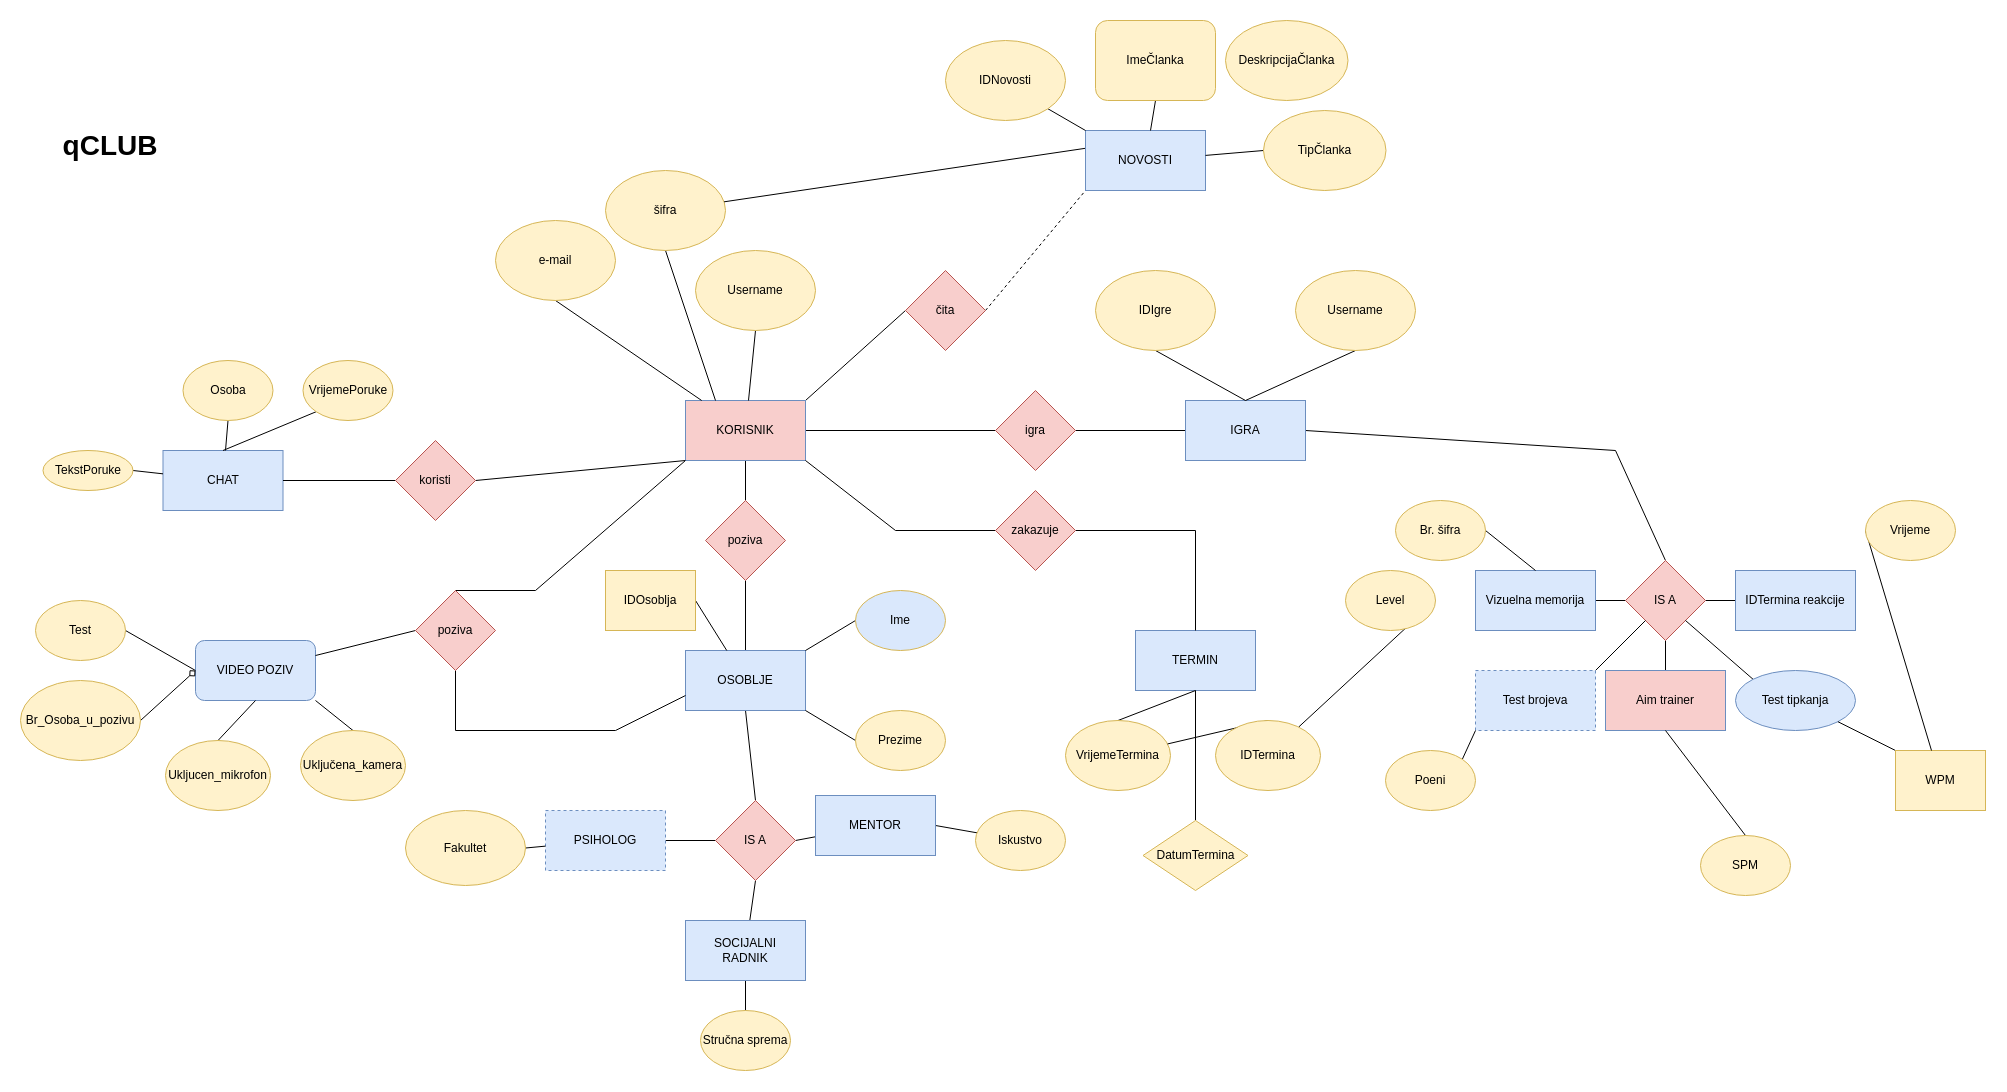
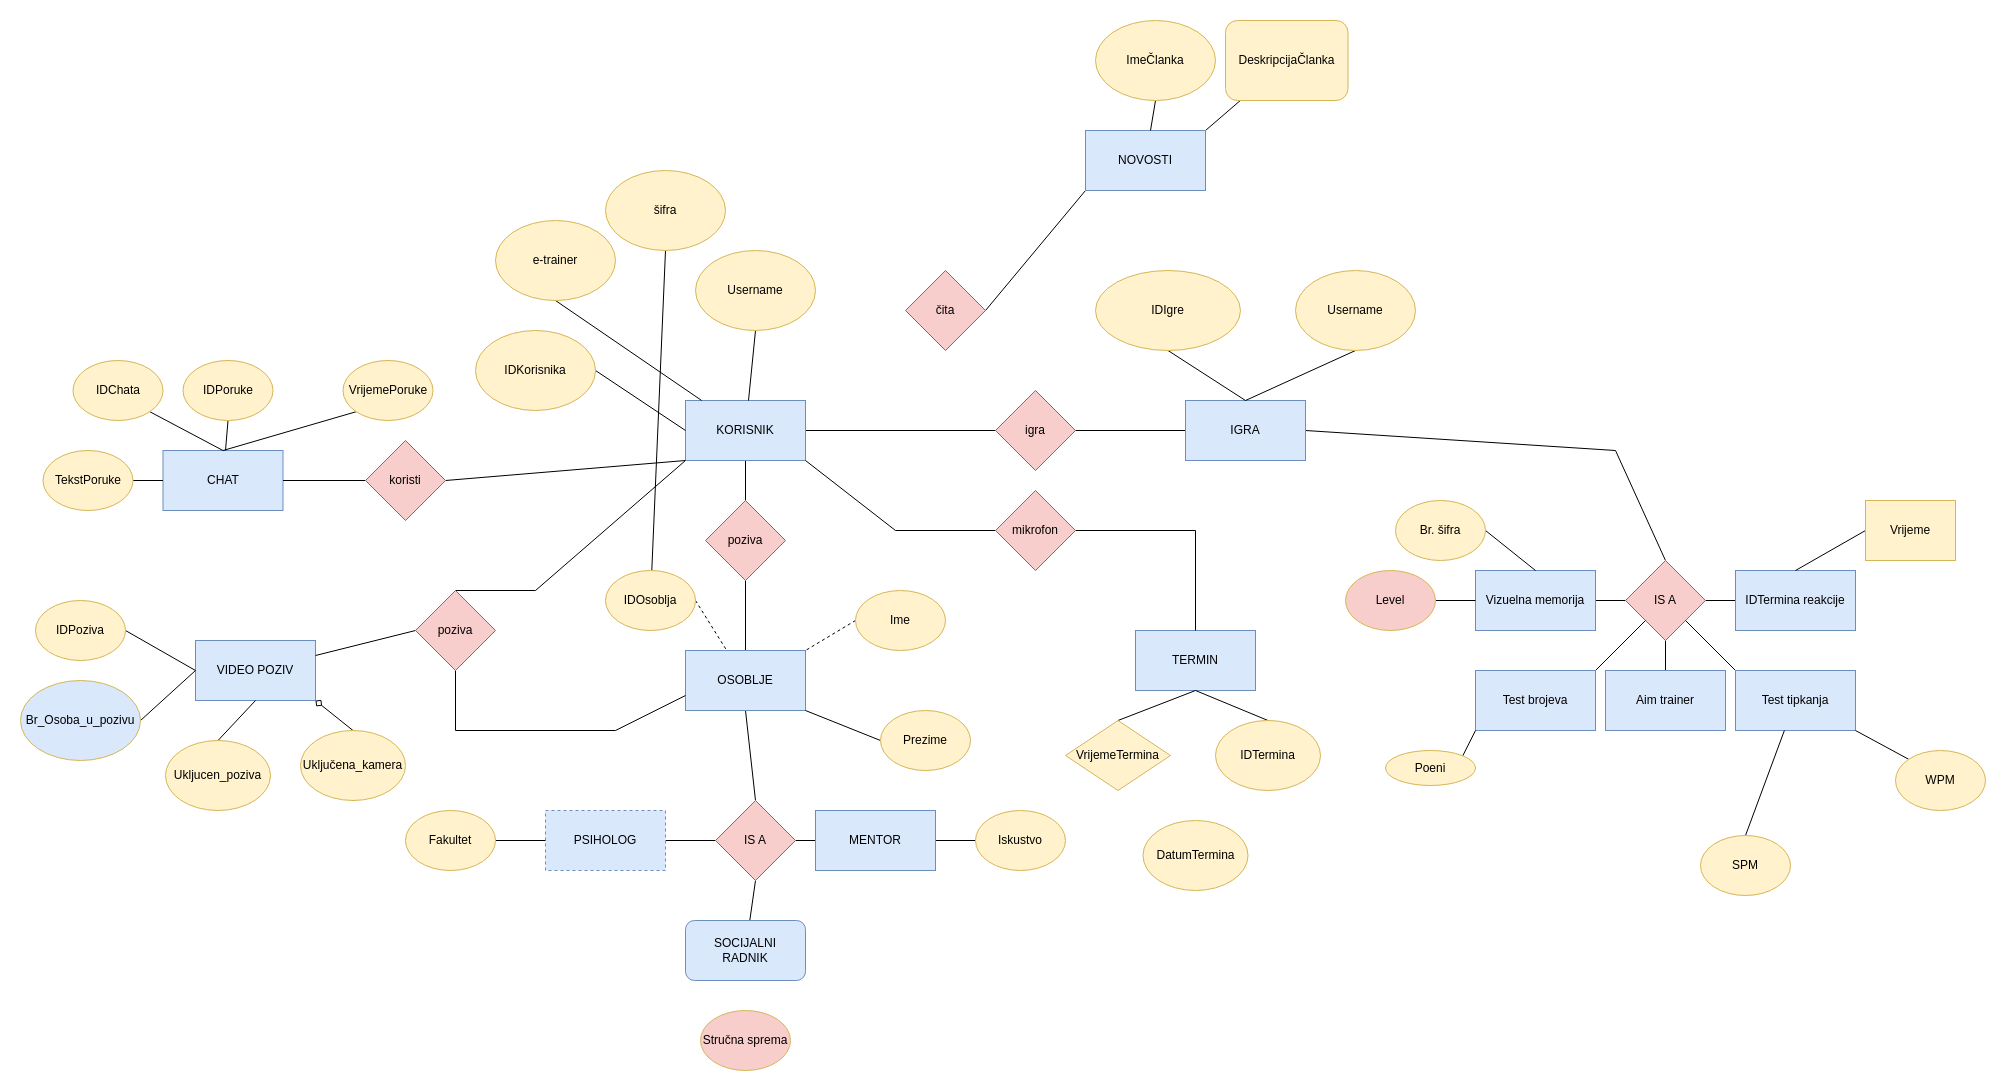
(1156, 61) -> (1156, 61)
(1287, 61) -> (1287, 61)
(1006, 81) -> none
(1066, 119) -> none
(111, 146) -> none
(1325, 151) -> none
(1235, 153) -> none
(905, 175) -> (1223, 116)
(1036, 250) -> (1036, 250)
(556, 261) -> (556, 261)
(1156, 311) -> (1168, 311)
(691, 326) -> (659, 410)
(856, 356) -> none
none -> (536, 371)
none -> (118, 391)
(229, 391) -> (229, 391)
(348, 391) -> (388, 391)
none -> (641, 401)
none -> (186, 431)
(746, 431) -> (746, 431)
(88, 471) -> (88, 481)
(436, 481) -> (406, 481)
(1036, 531) -> (1036, 531)
(1911, 531) -> (1911, 531)
(651, 601) -> (651, 601)
(1391, 601) -> (1391, 601)
(901, 621) -> (901, 621)
(711, 626) -> (711, 626)
(81, 631) -> (81, 631)
(831, 635) -> (831, 635)
(1898, 640) -> (1831, 551)
(256, 671) -> (256, 671)
(189, 676) -> (192, 674)
(1352, 677) -> (1456, 601)
(1536, 701) -> (1536, 701)
(1666, 701) -> (1666, 701)
(1796, 701) -> (1796, 701)
(319, 704) -> (322, 706)
(81, 721) -> (81, 721)
(1202, 736) -> (1233, 706)
(901, 741) -> (926, 741)
(1118, 756) -> (1118, 756)
(1196, 757) -> none
(218, 776) -> (218, 776)
(1431, 781) -> (1431, 768)
(1941, 781) -> (1941, 781)
(1706, 783) -> (1765, 783)
(876, 826) -> (876, 841)
(466, 848) -> (451, 841)
(1196, 856) -> (1196, 856)
(746, 951) -> (746, 951)
(746, 996) -> none
(746, 1041) -> (746, 1041)
